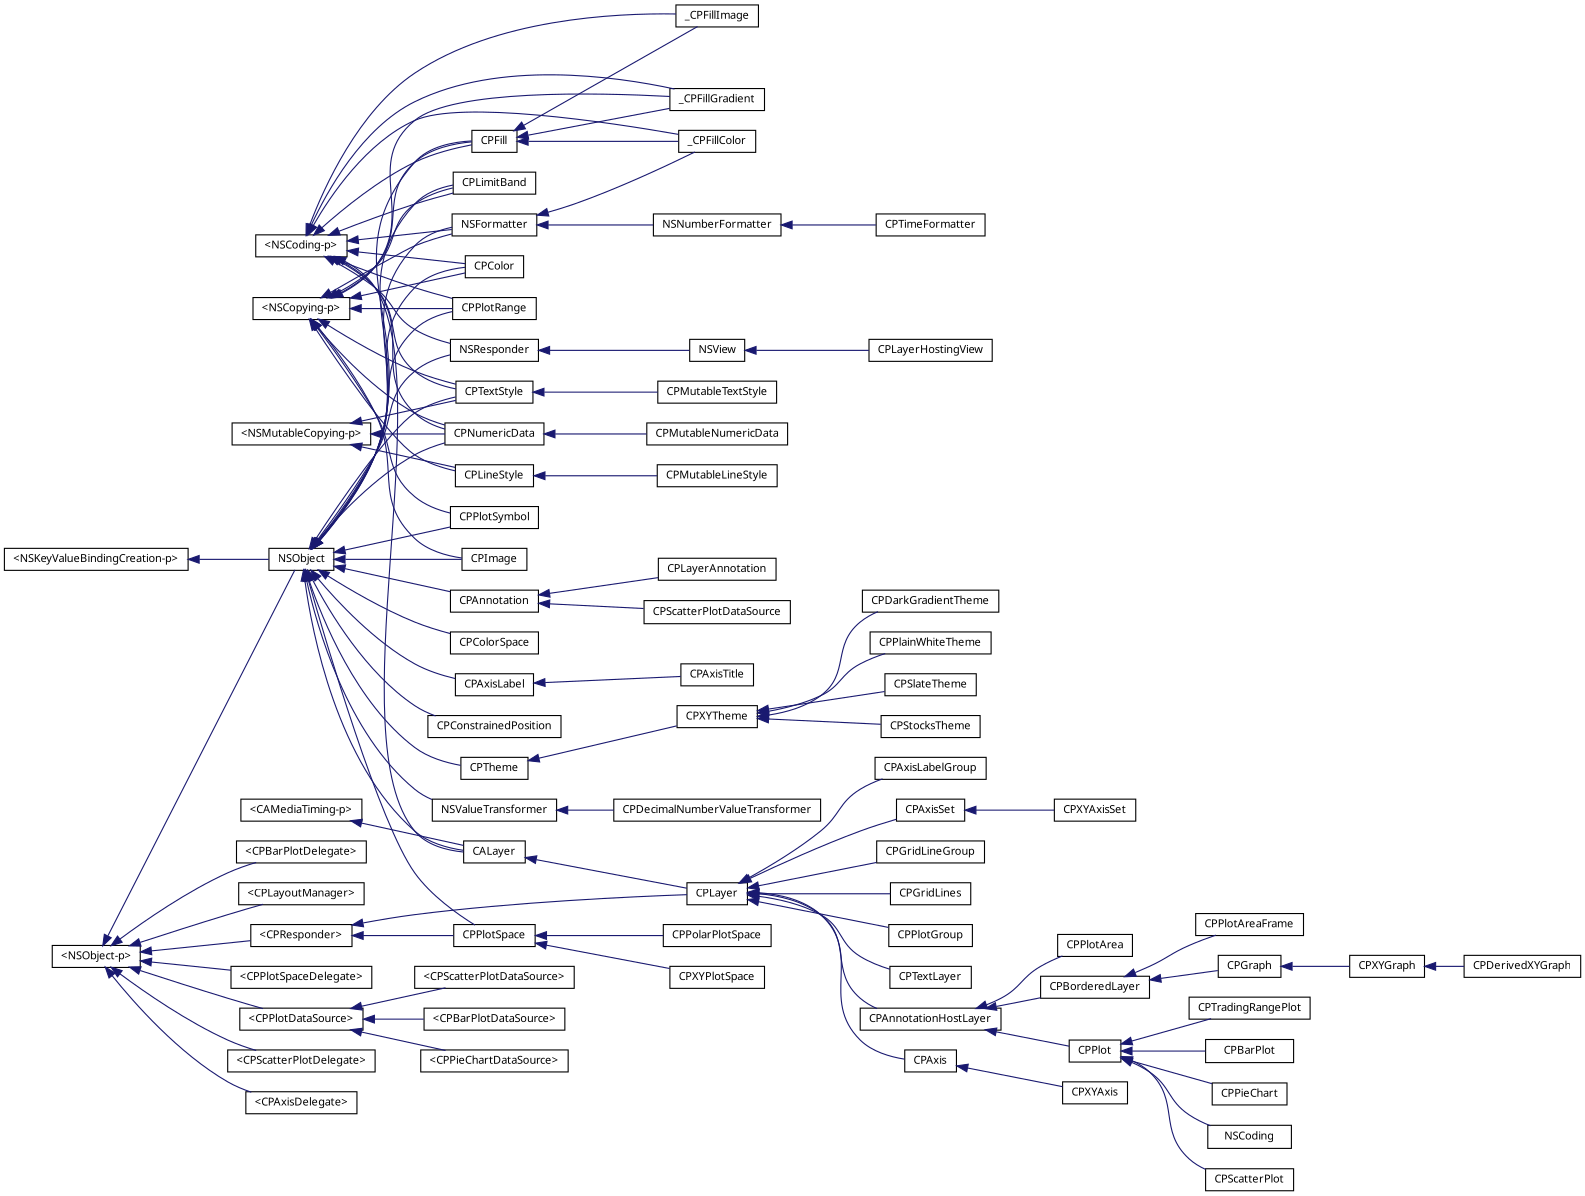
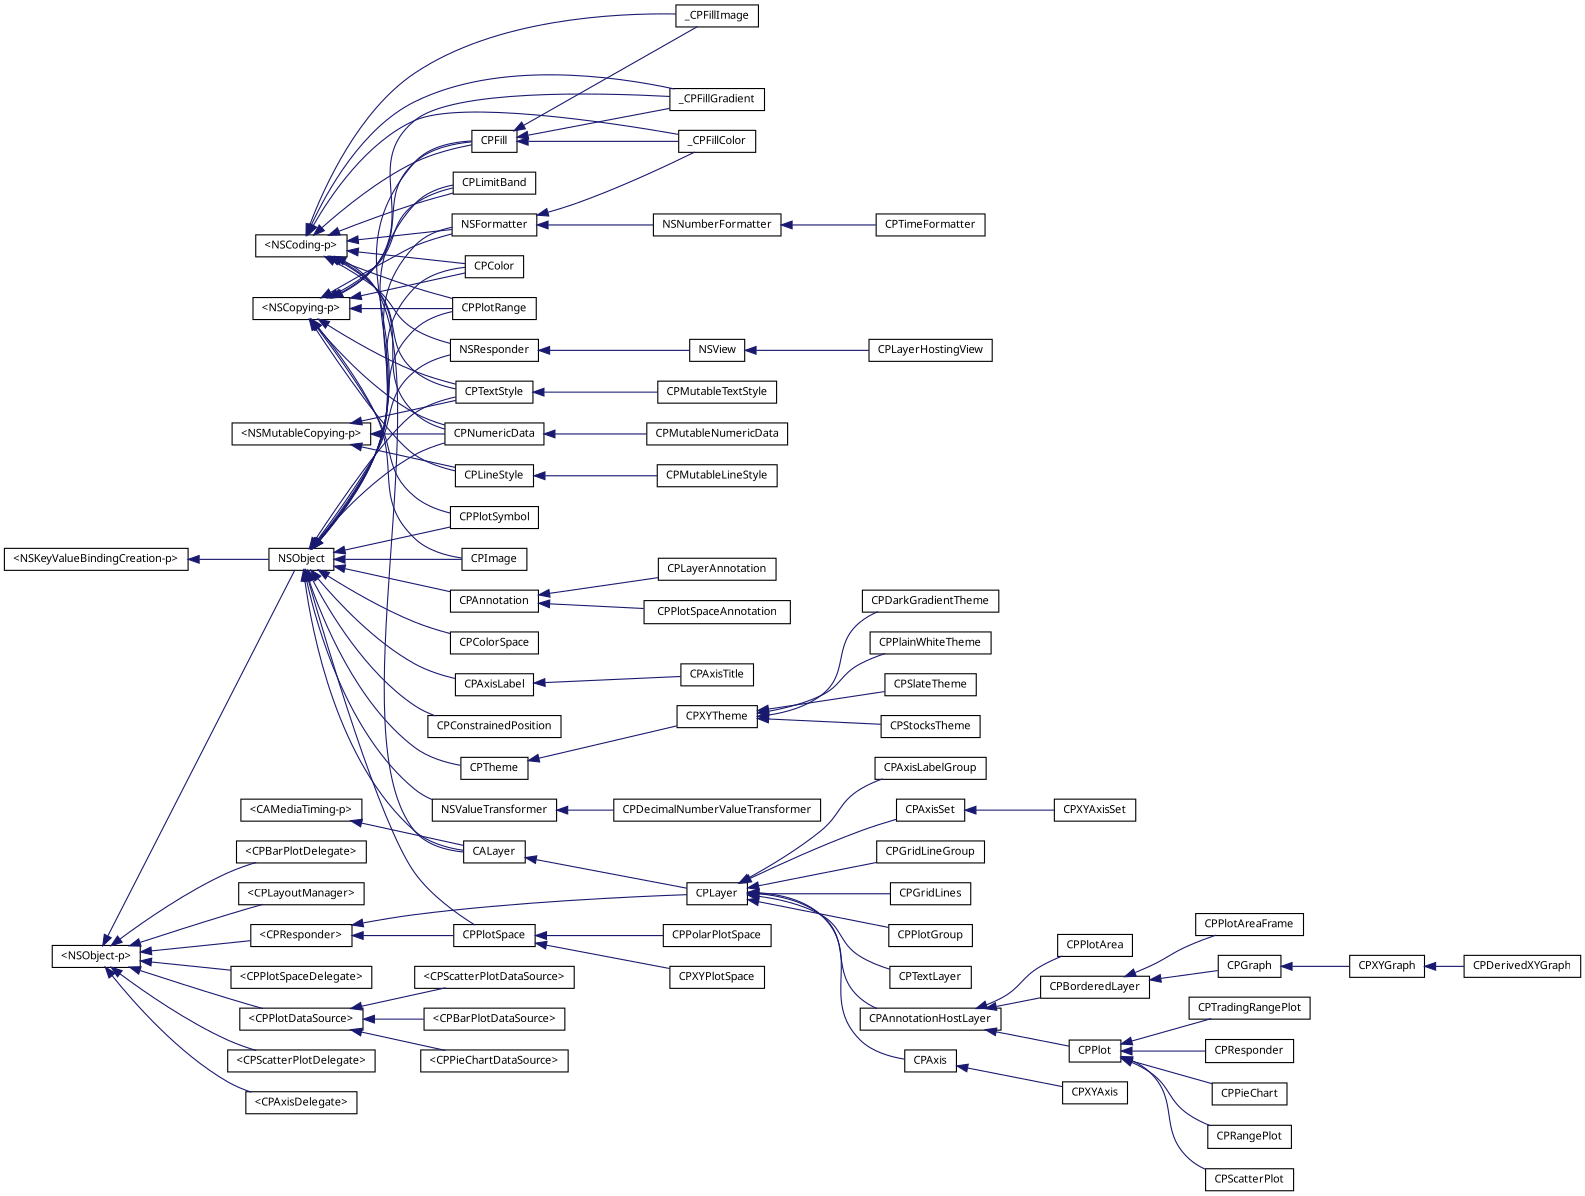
(717, 612) -> (717, 612)
(1250, 1051) -> (1250, 1051)
(1250, 1137) -> (1250, 1137)
